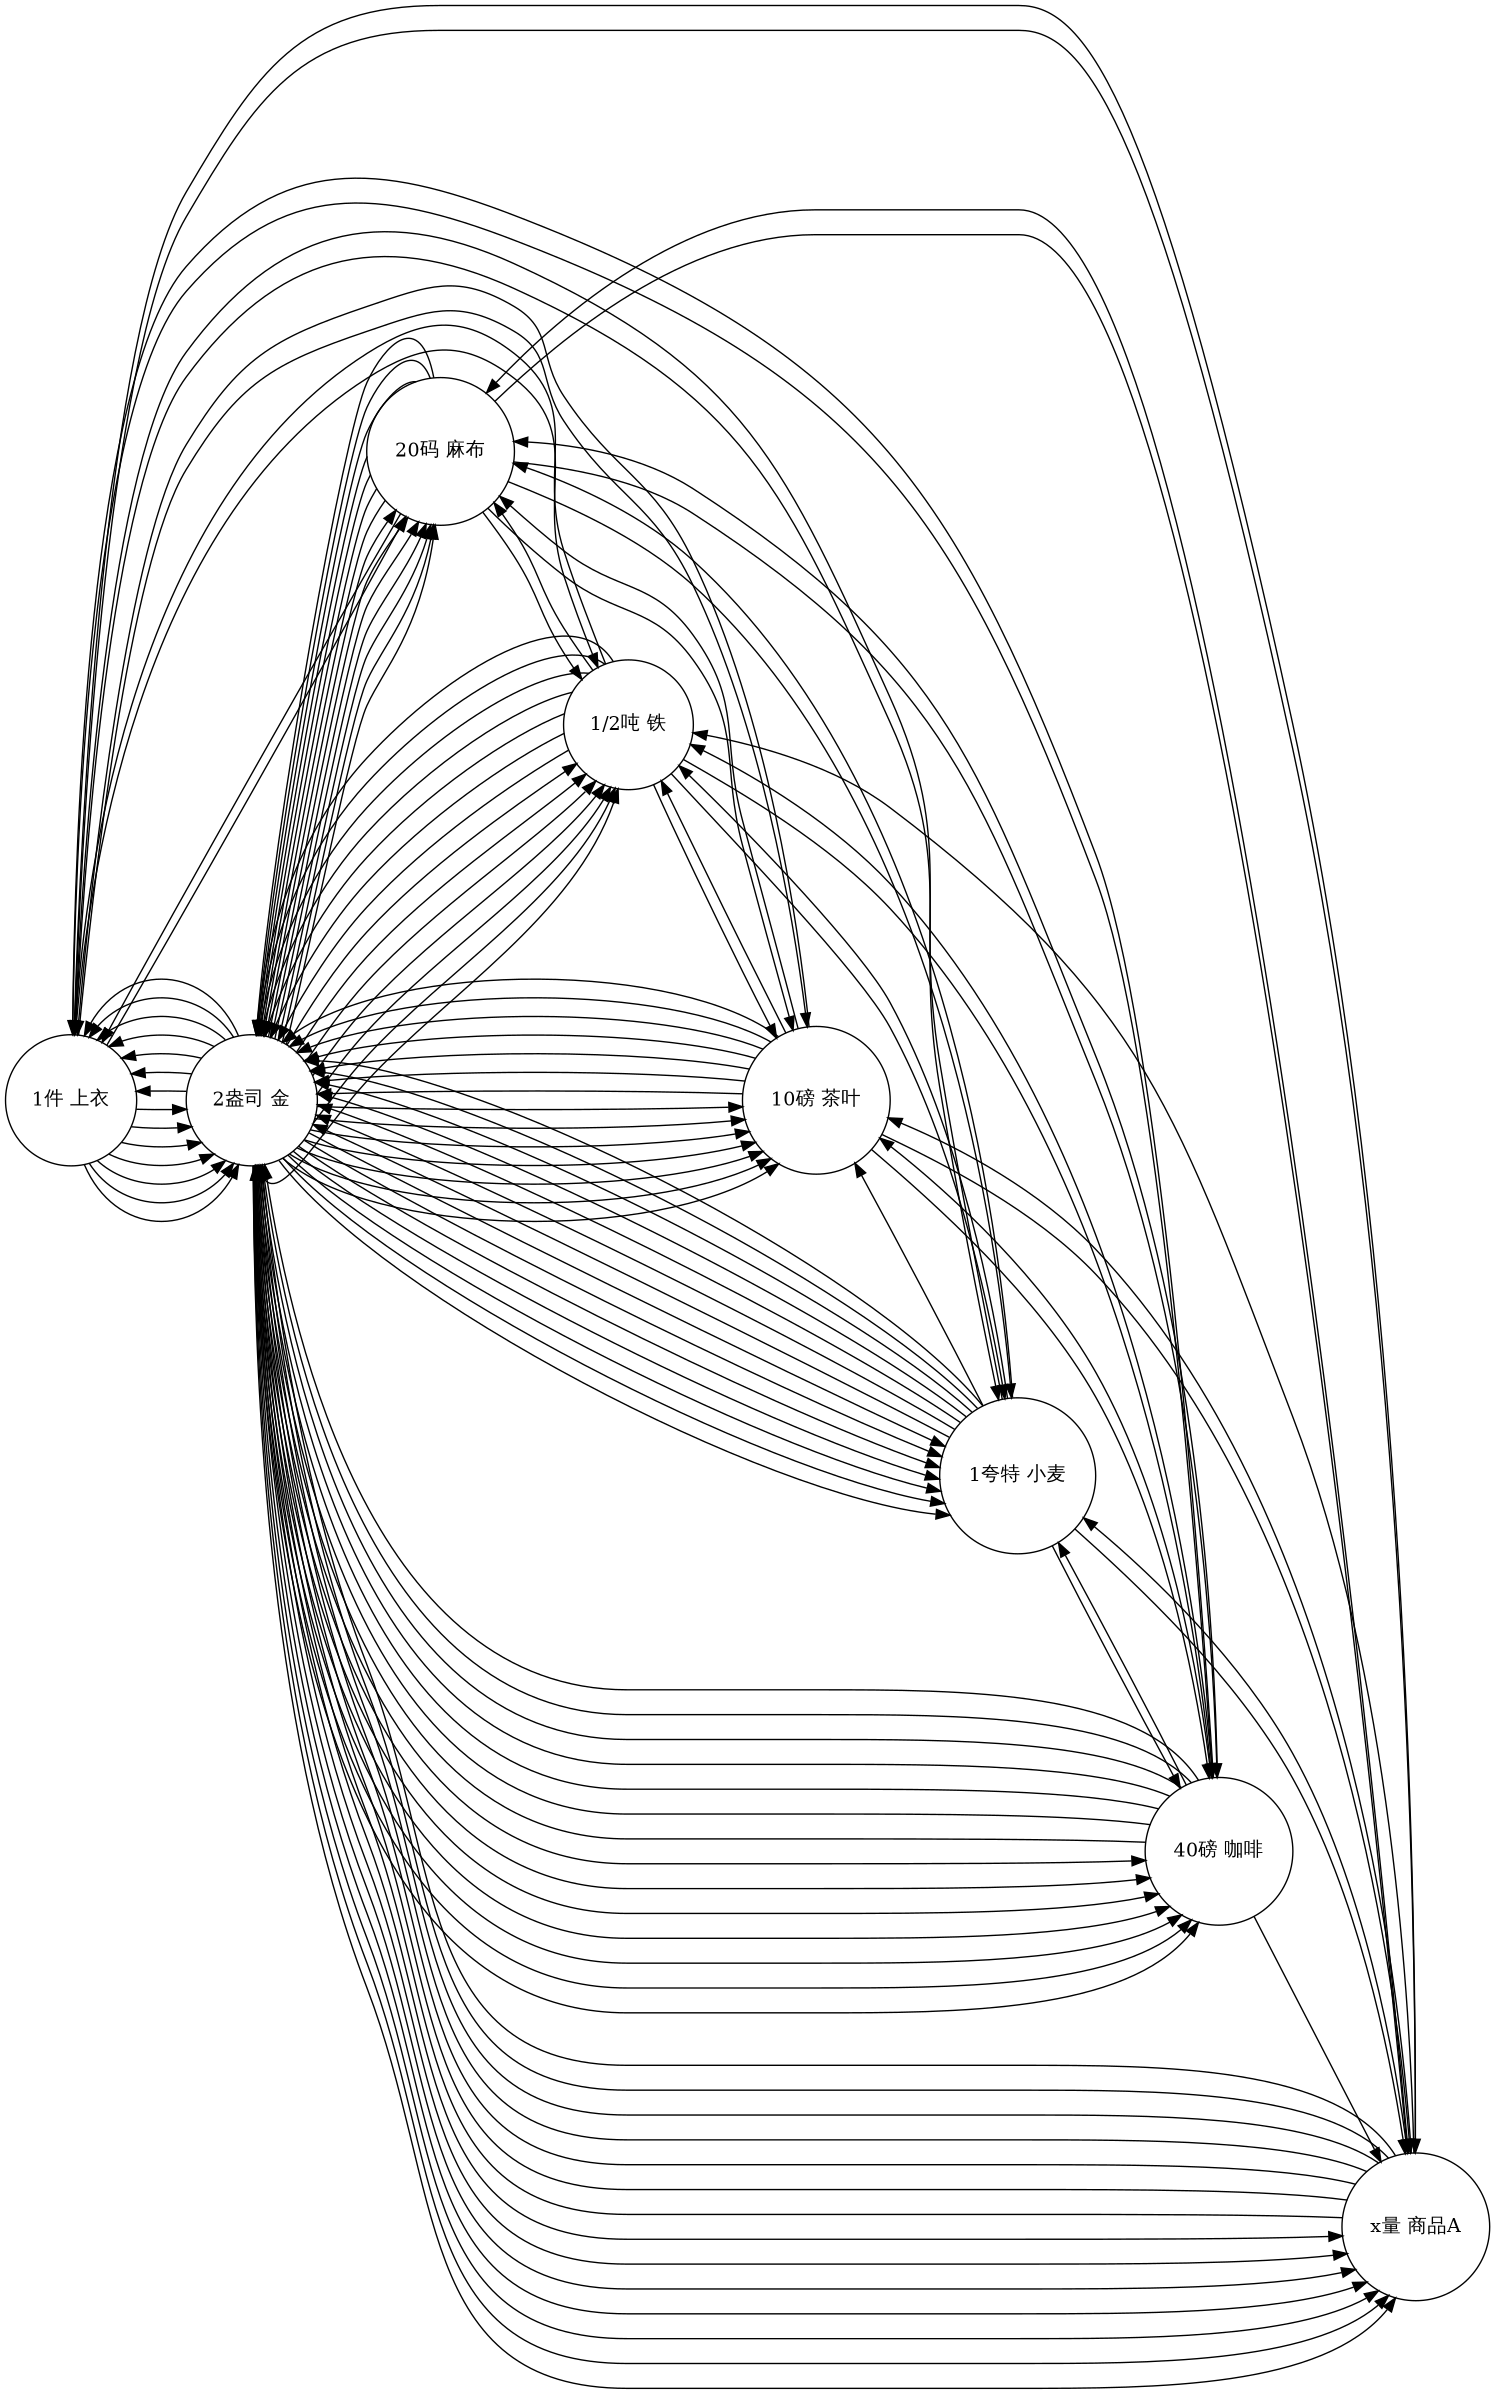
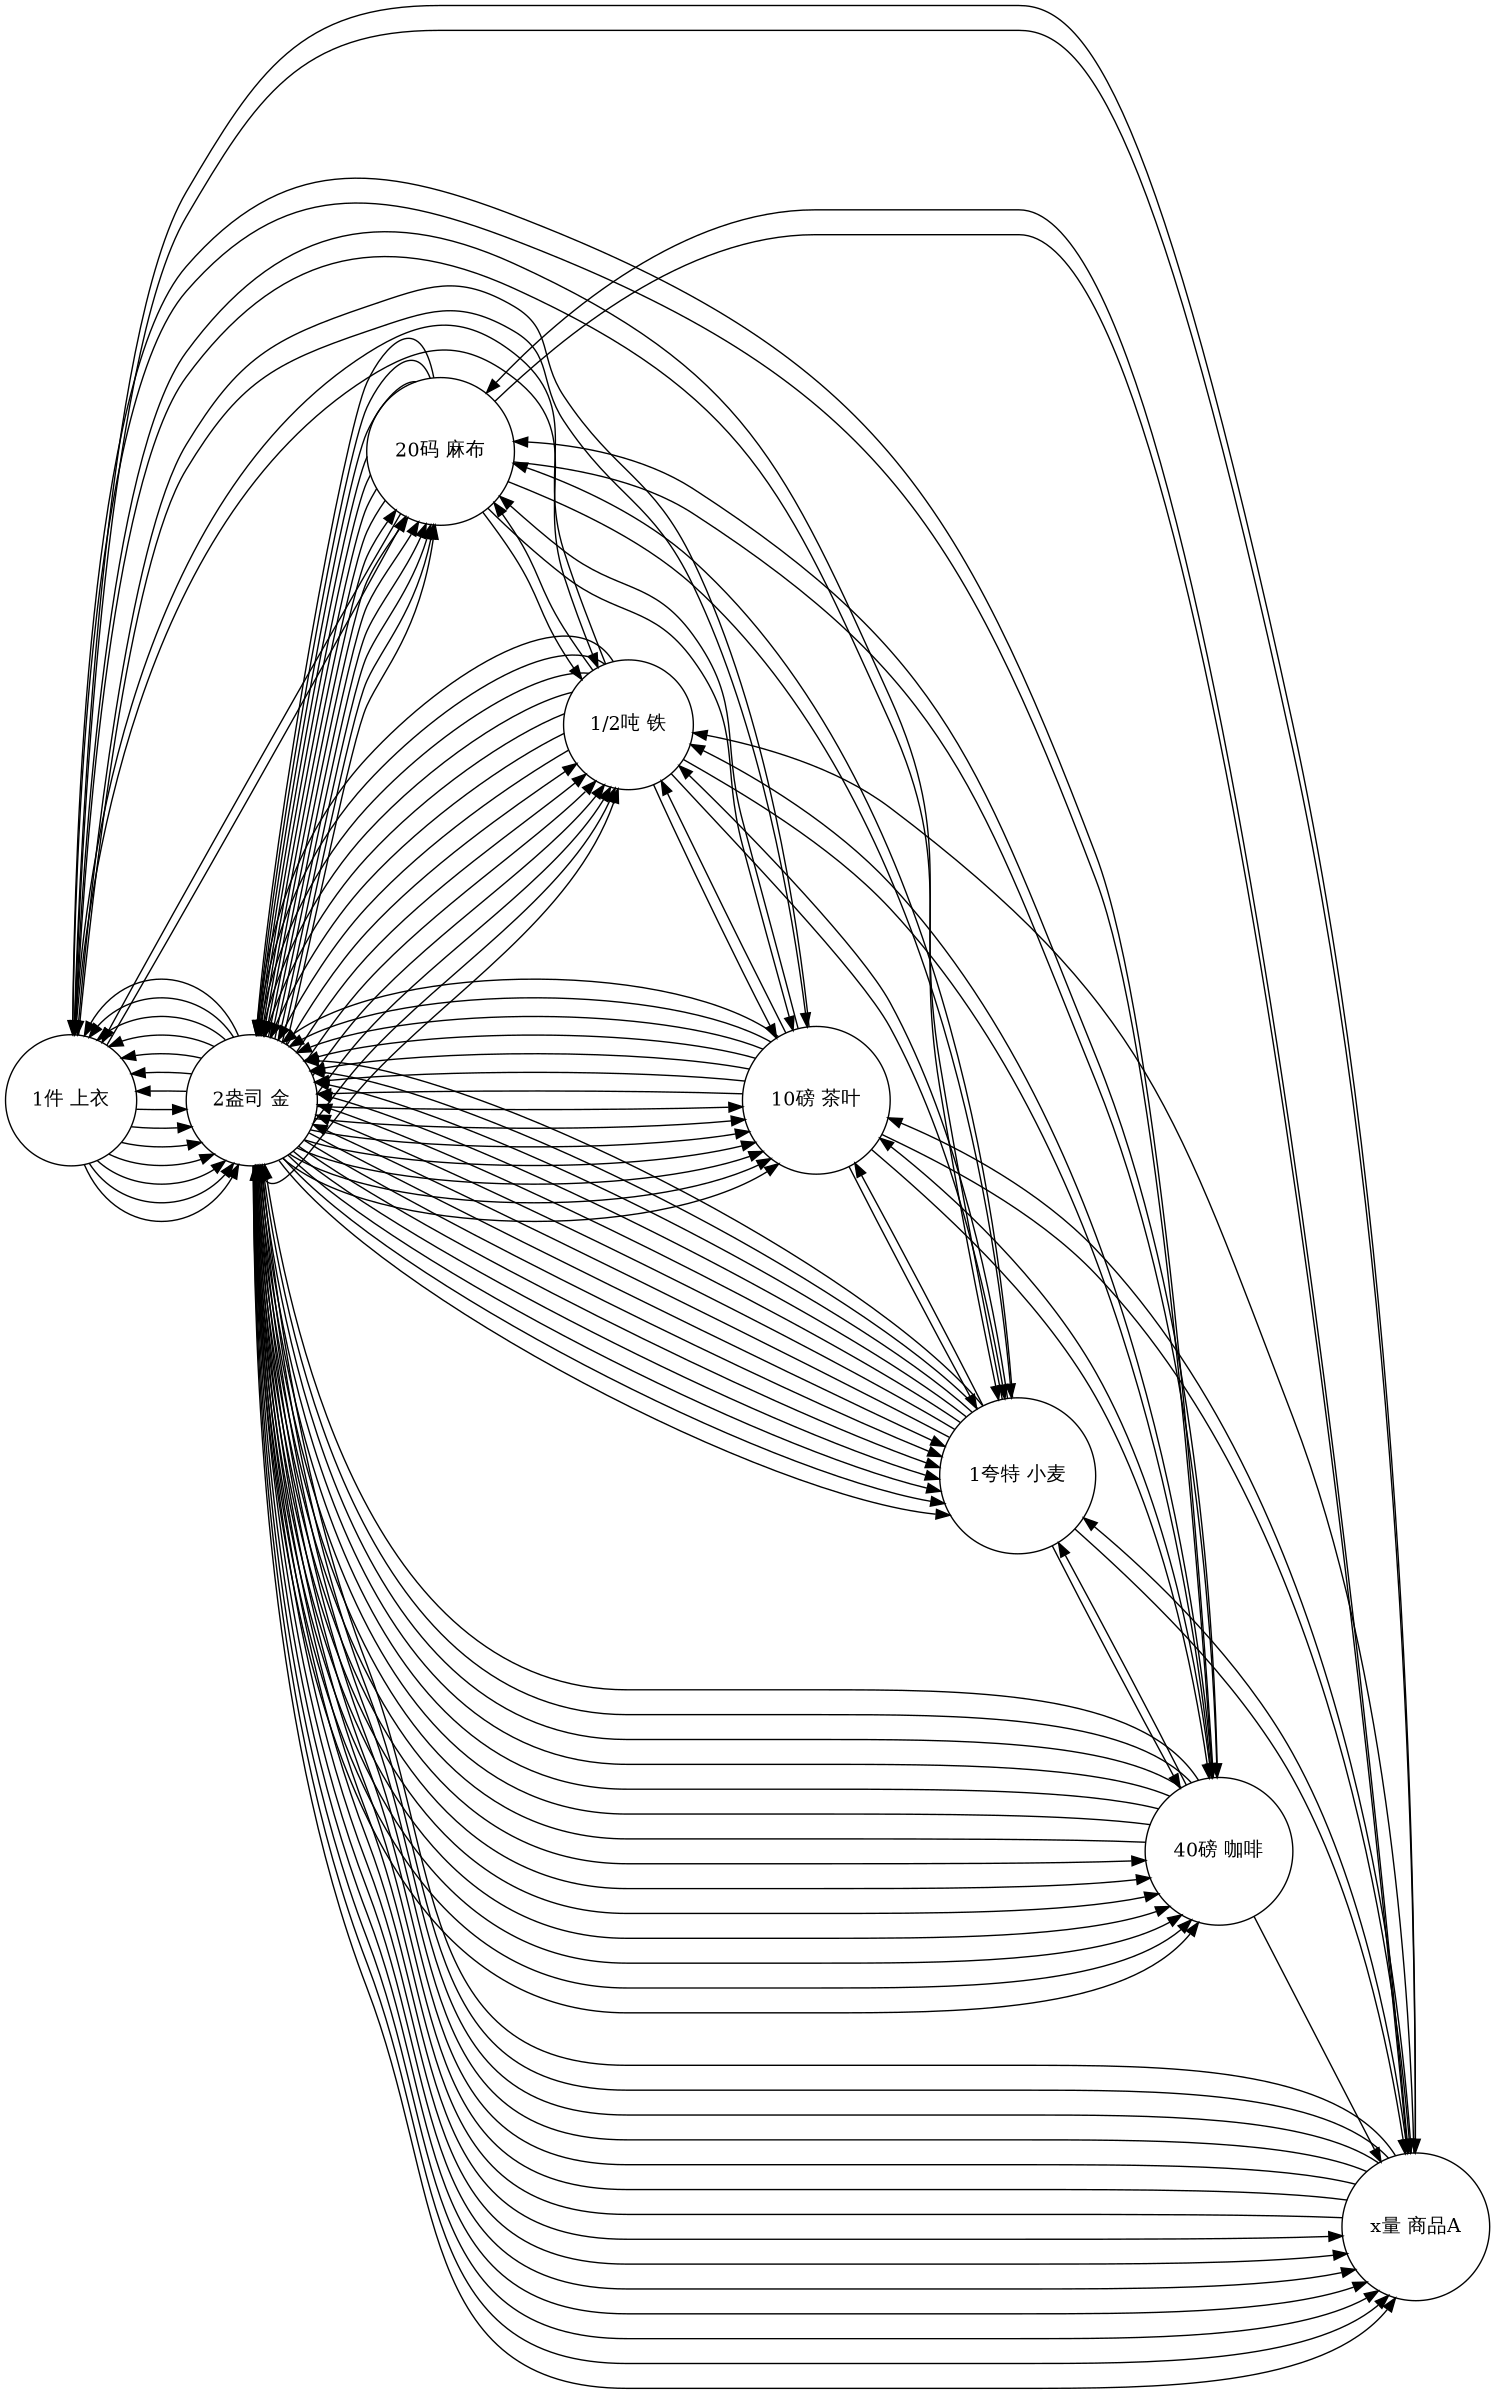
none -> (909, 1282)
